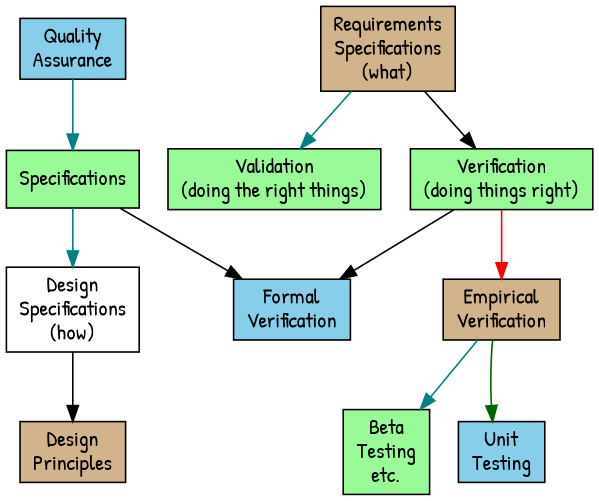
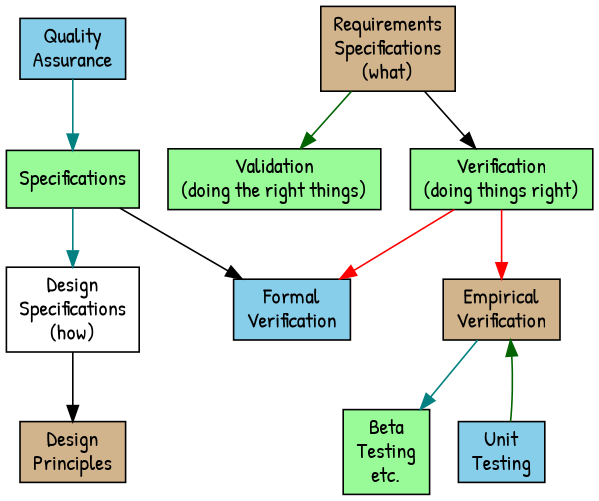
(331, 114) -> (331, 114)
(404, 240) -> (404, 240)
(491, 373) -> (512, 389)
